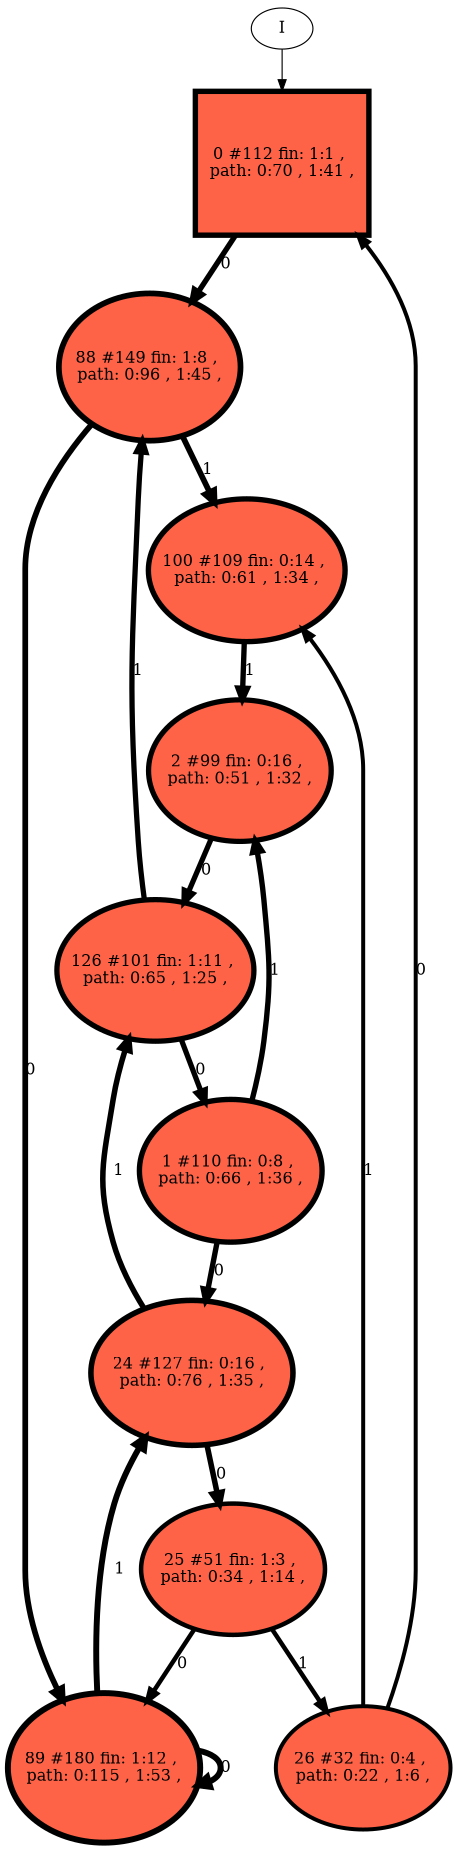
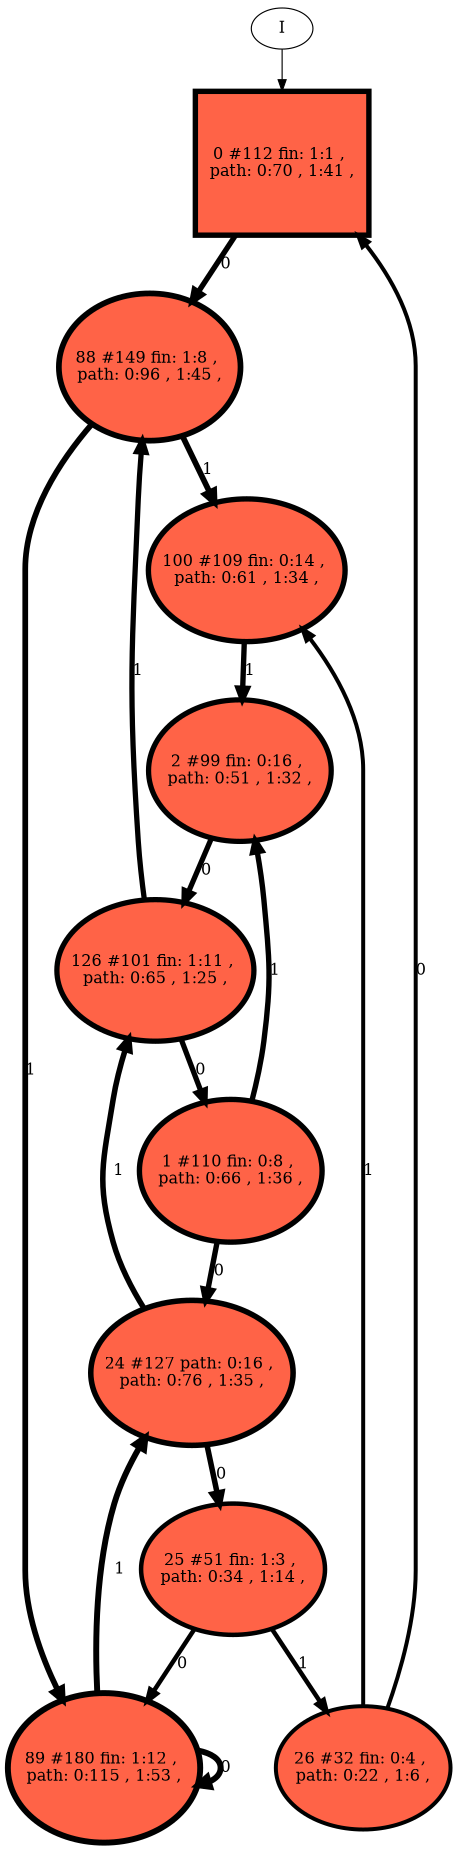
(33, 1070) -> (33, 1070)
(192, 1373) -> (192, 1373)
